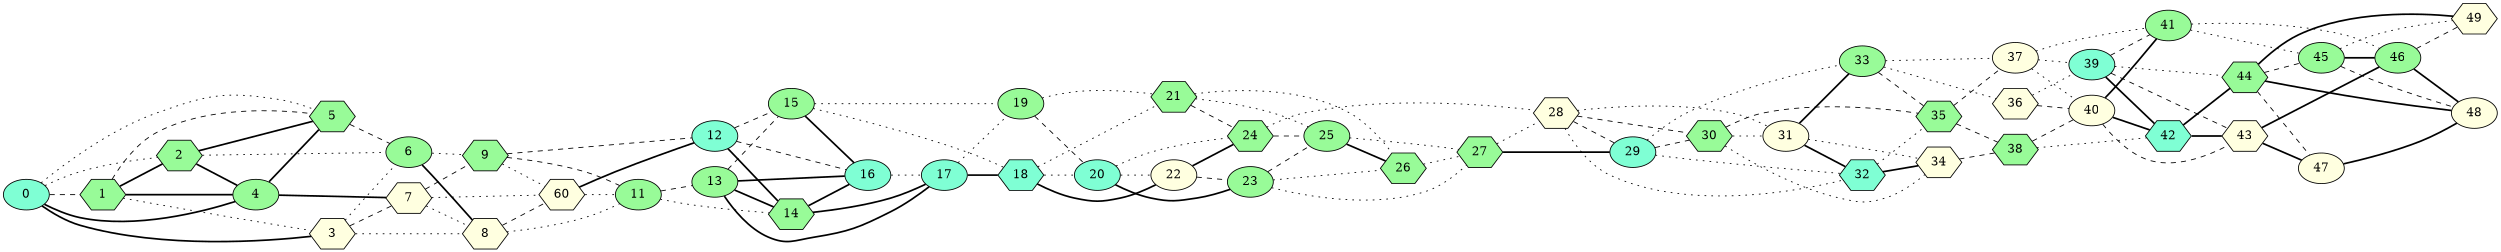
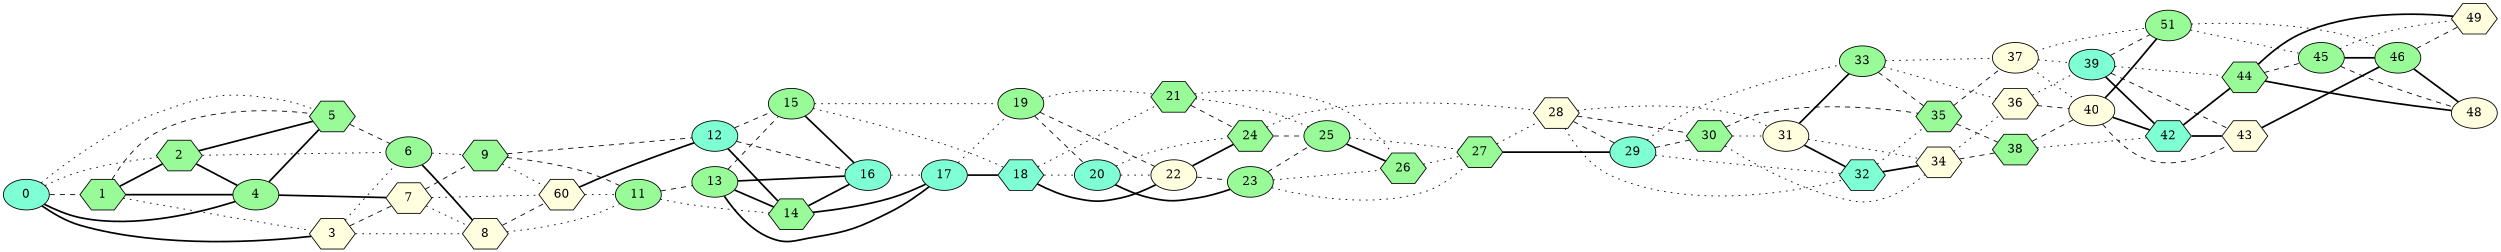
(2168, 26) -> (2168, 26)
none -> (1972, 137)
none -> (1100, 141)
(2321, 168) -> none
